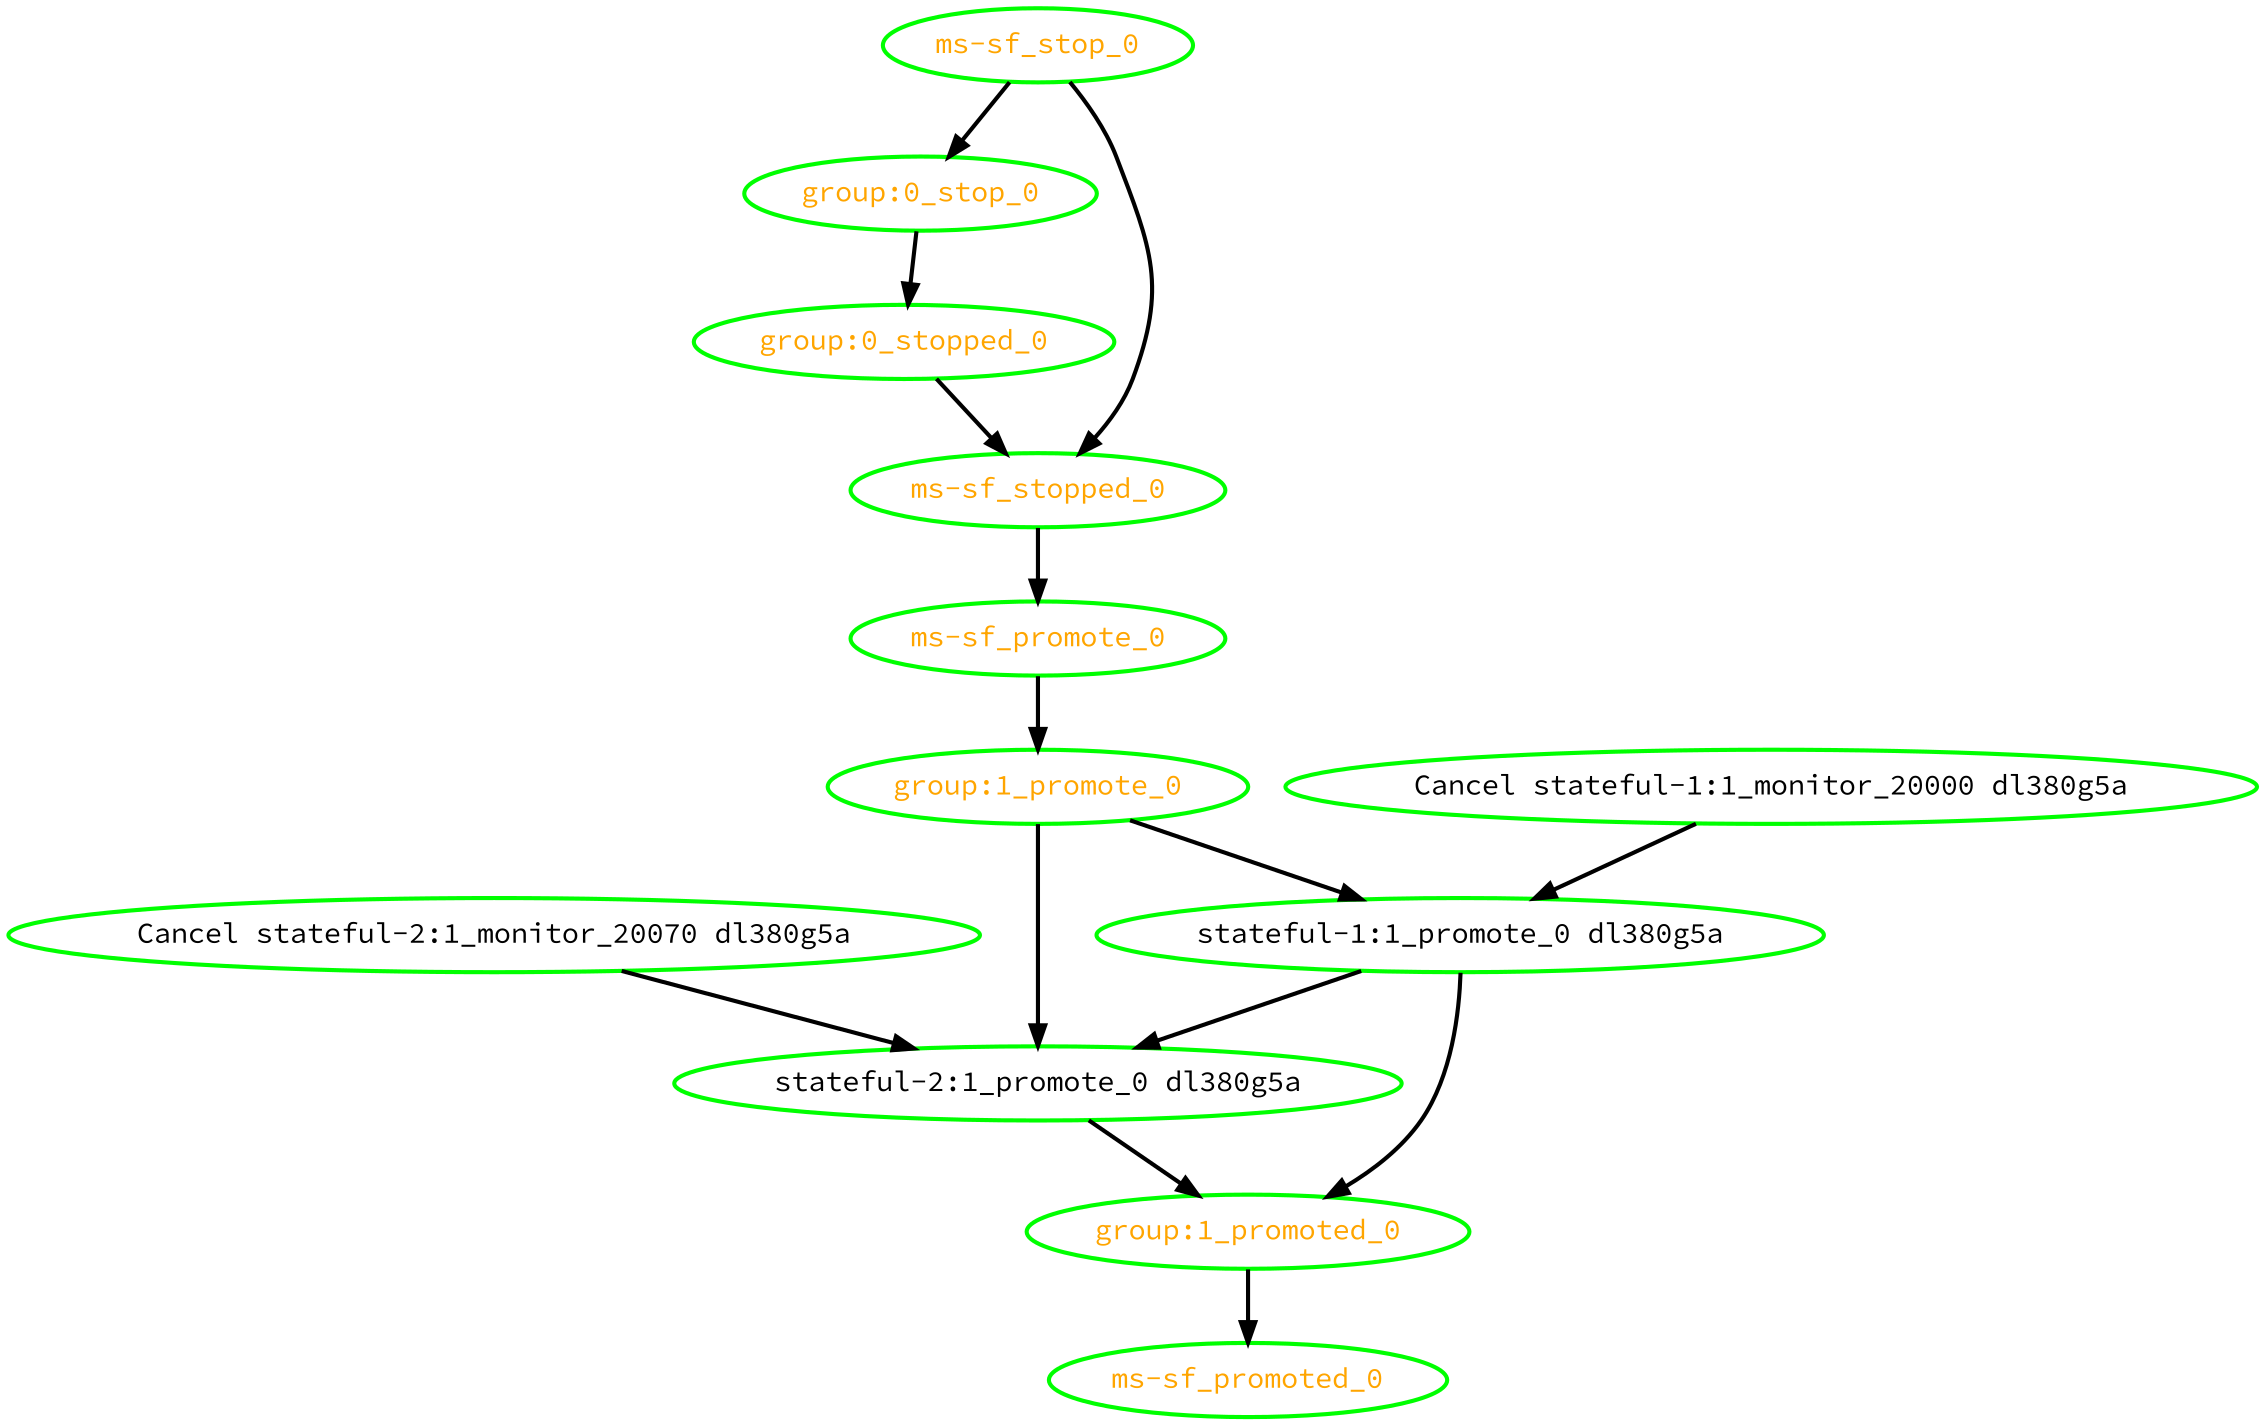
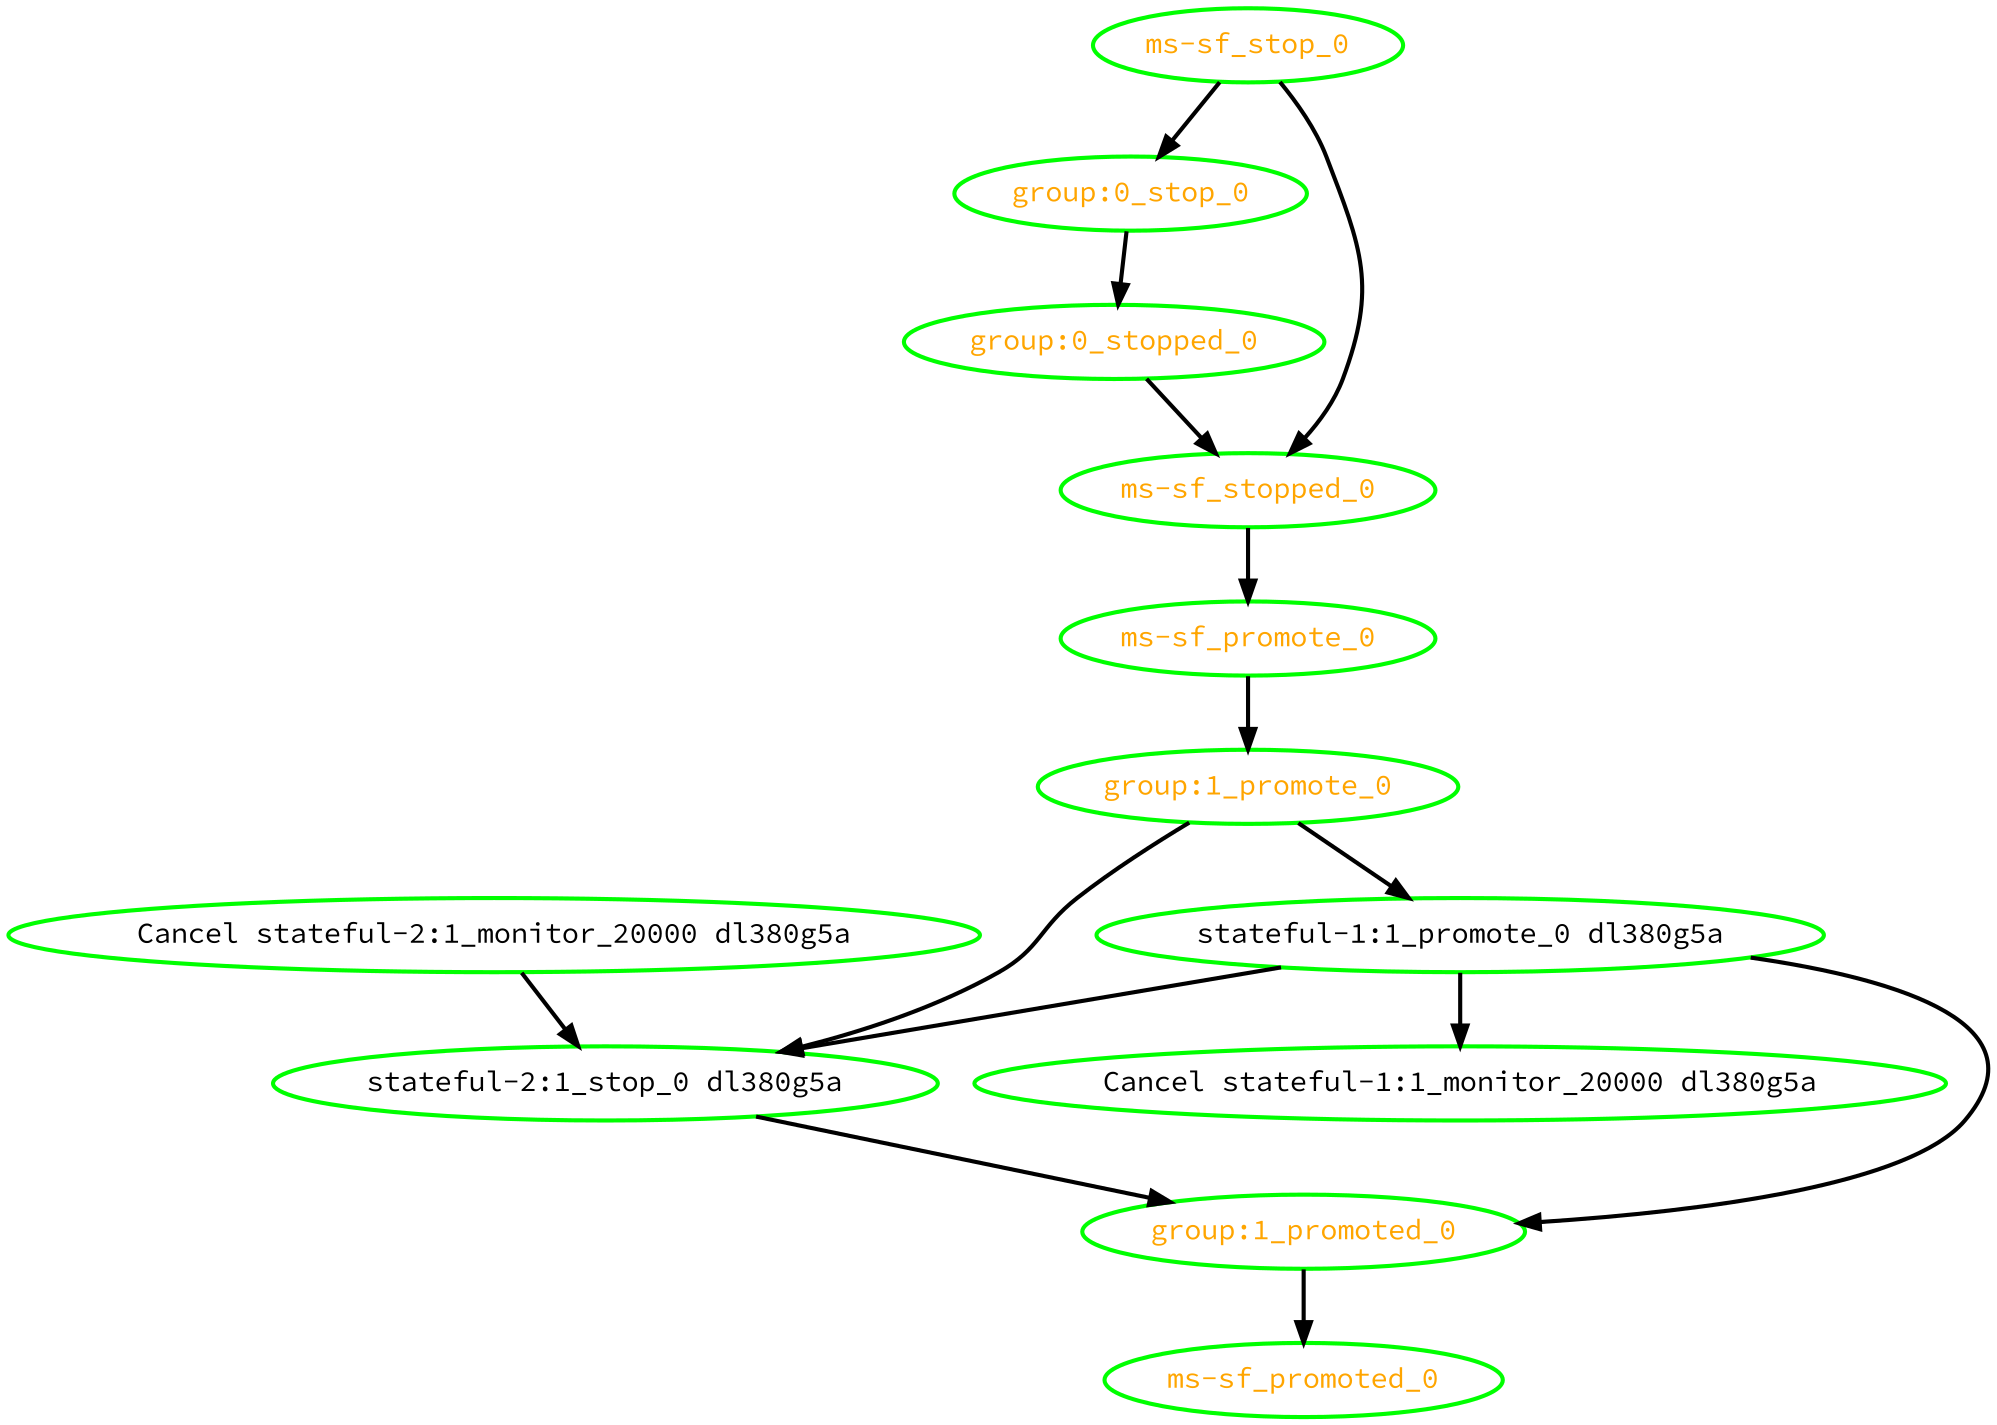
(1625, 857) -> (1460, 999)
(494, 935) -> (494, 935)
(1038, 1083) -> (605, 1083)
